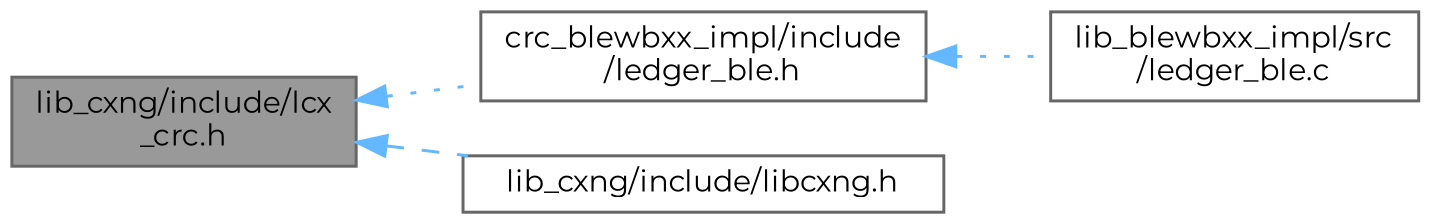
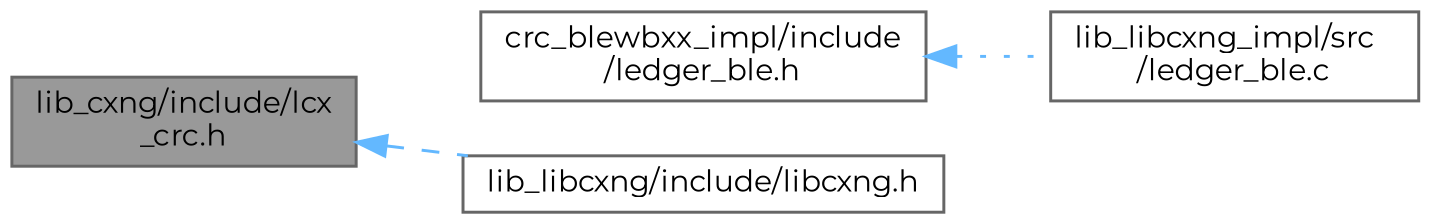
(1235, 56) -> (1235, 56)
(434, 90) -> none
(703, 184) -> (703, 184)
